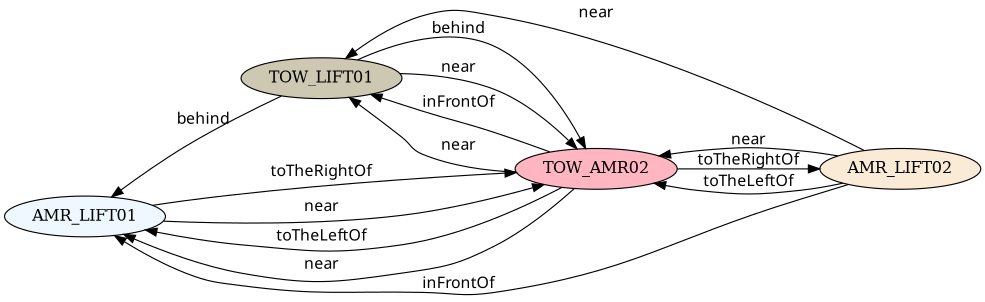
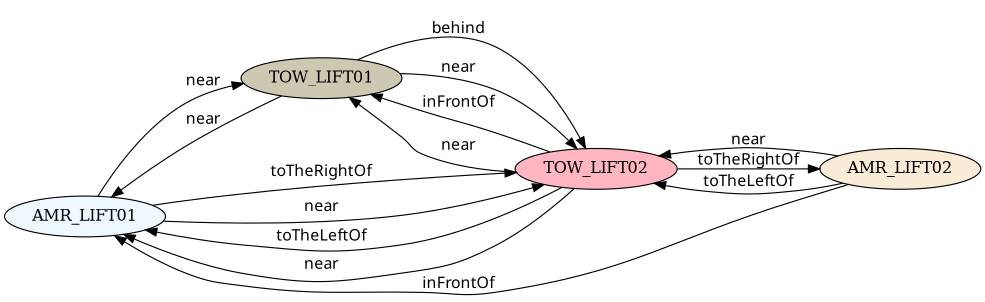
(613, 46) -> (154, 127)
(203, 120) -> (203, 120)
(596, 169) -> (596, 169)
